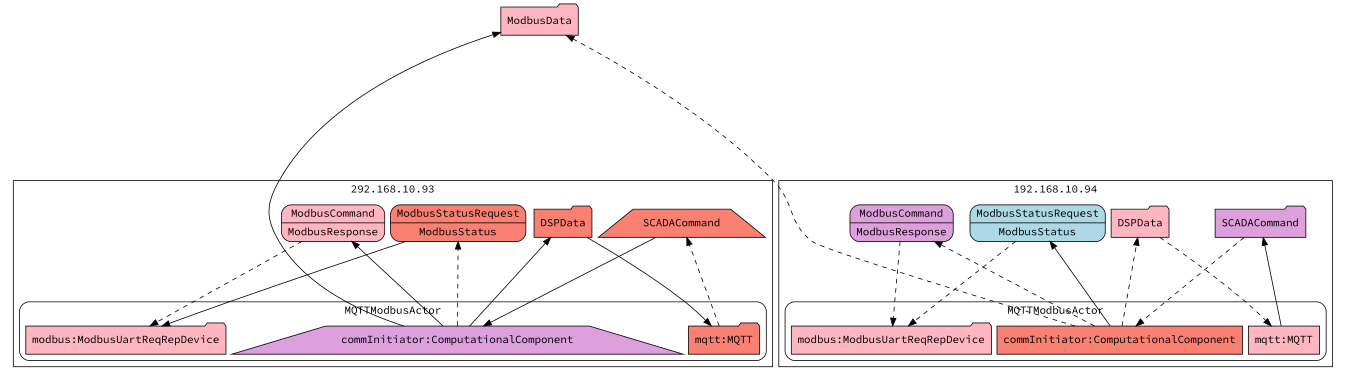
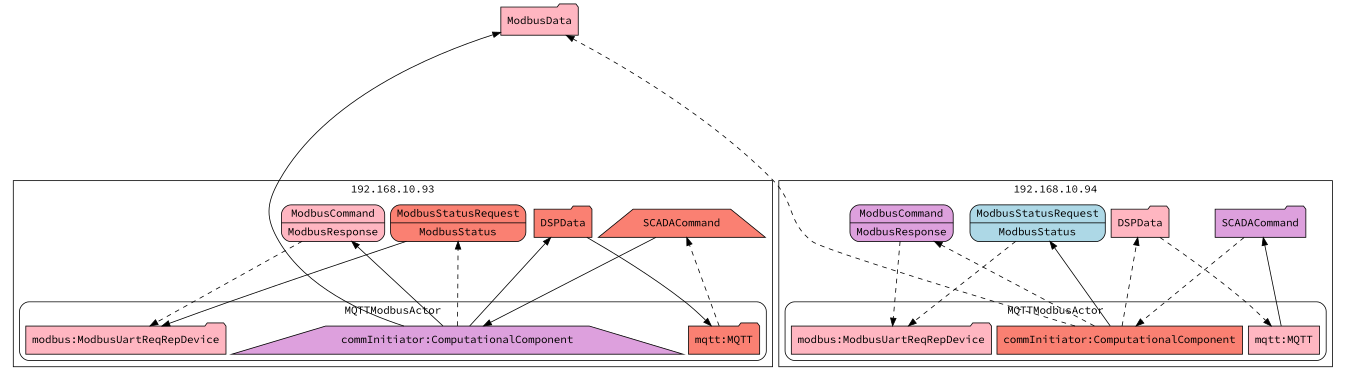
(393, 190) -> (393, 190)
